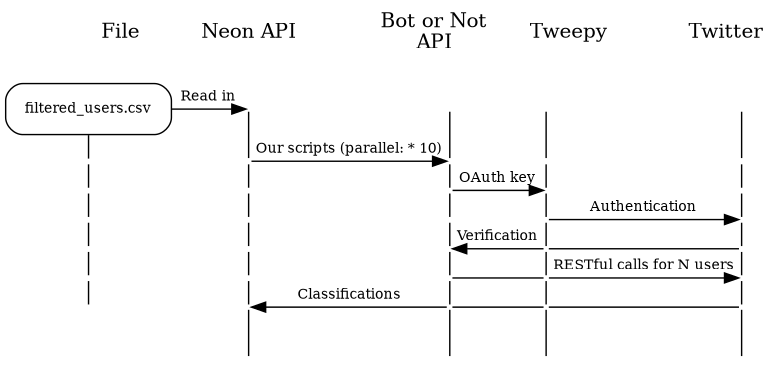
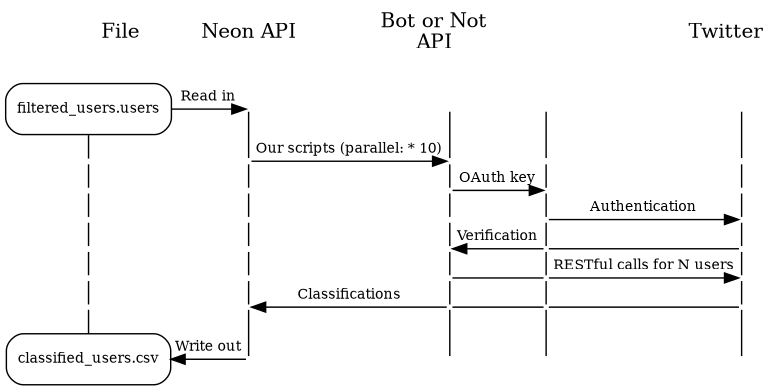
(569, 33) -> none
(89, 109) -> (89, 109)
none -> (89, 359)
